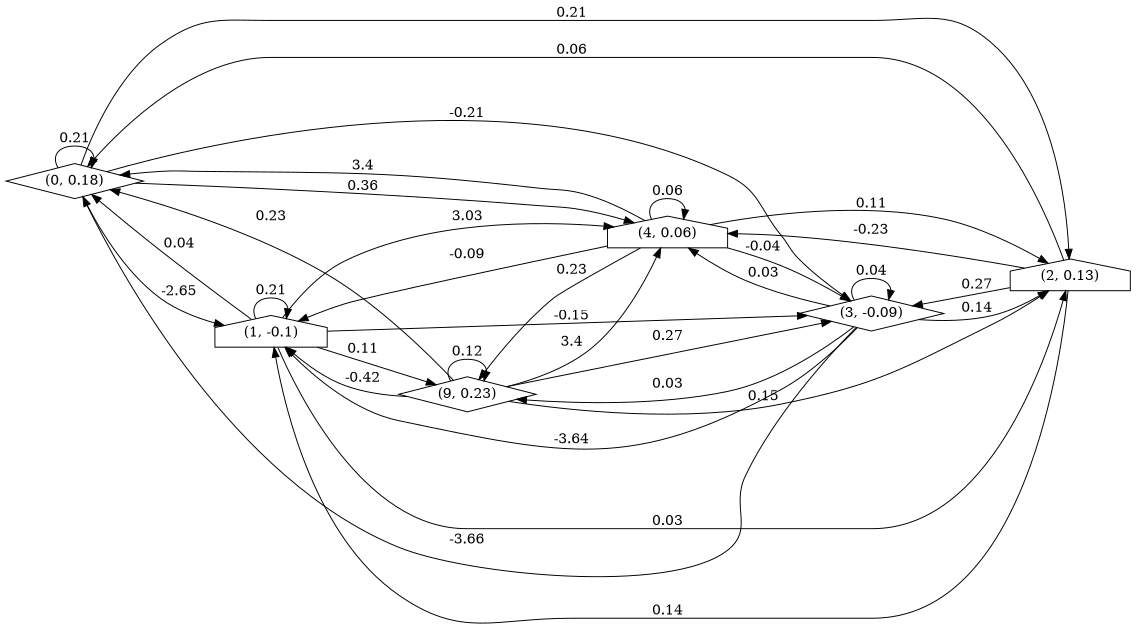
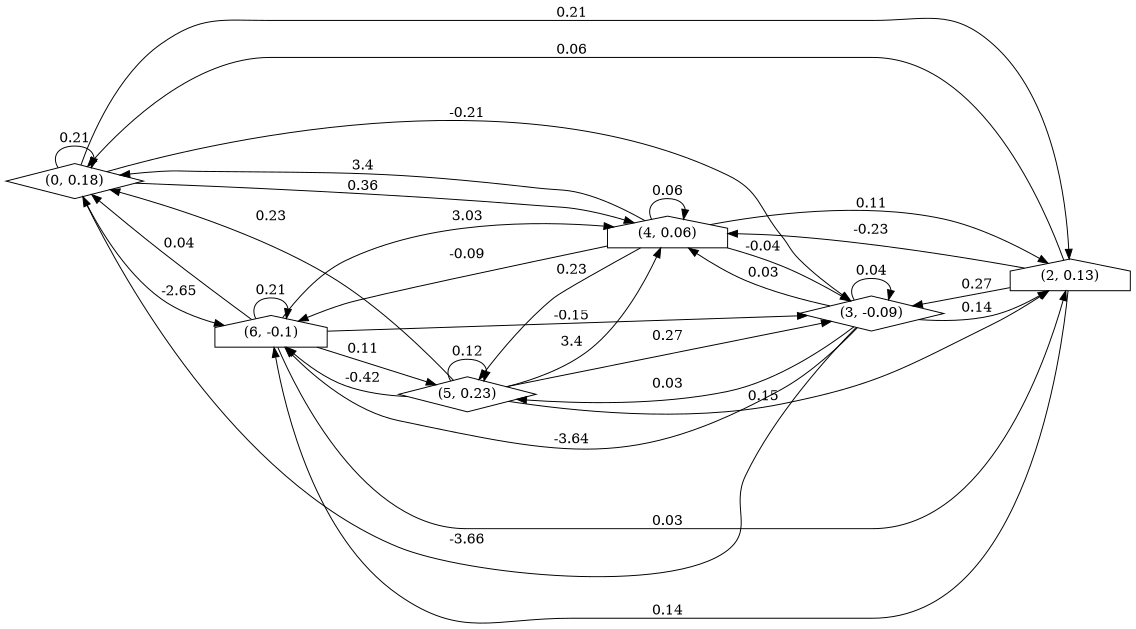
(271, 333) -> (271, 333)
(467, 394) -> (467, 394)
